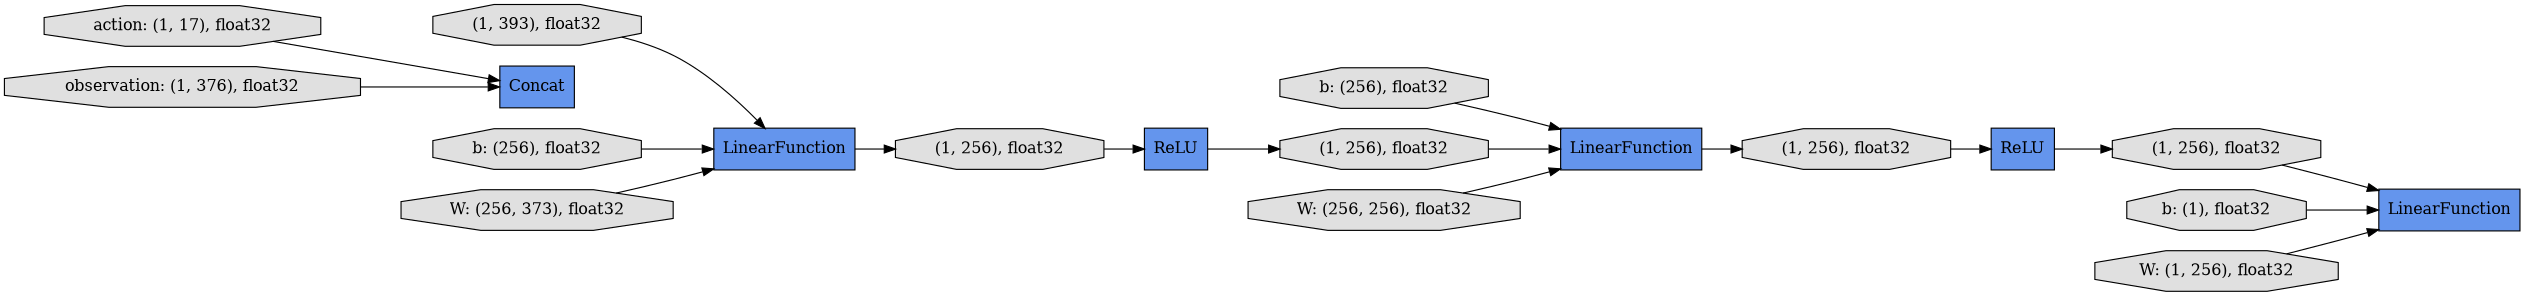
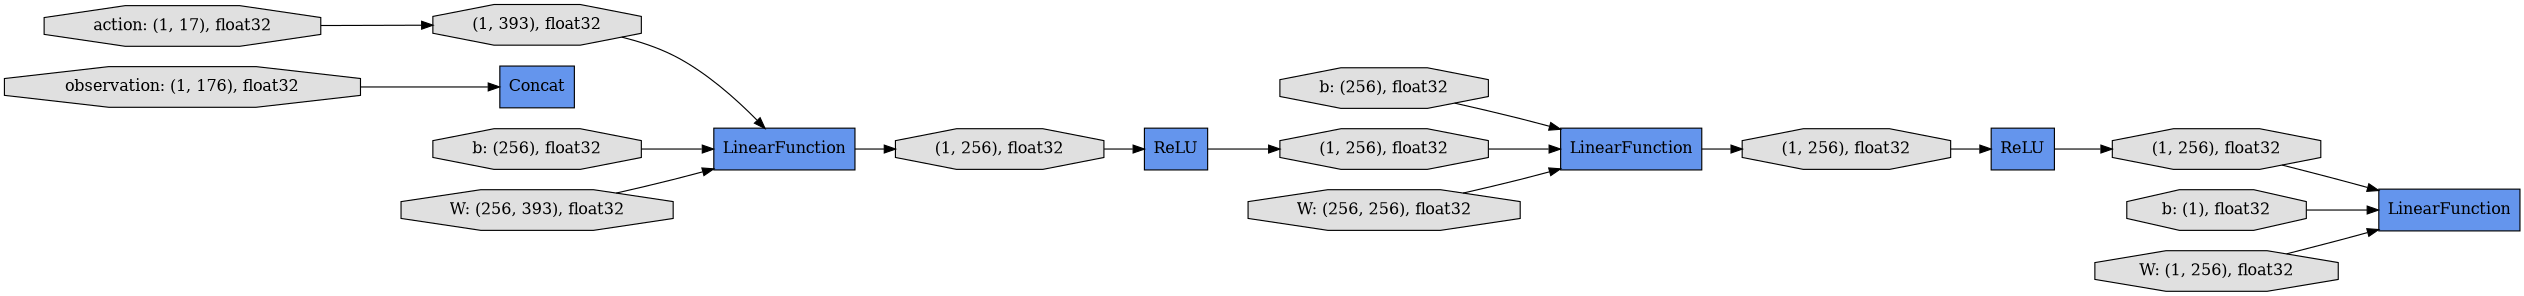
(381, 60) -> (371, 25)
(182, 87) -> (182, 87)
(537, 210) -> (537, 210)
